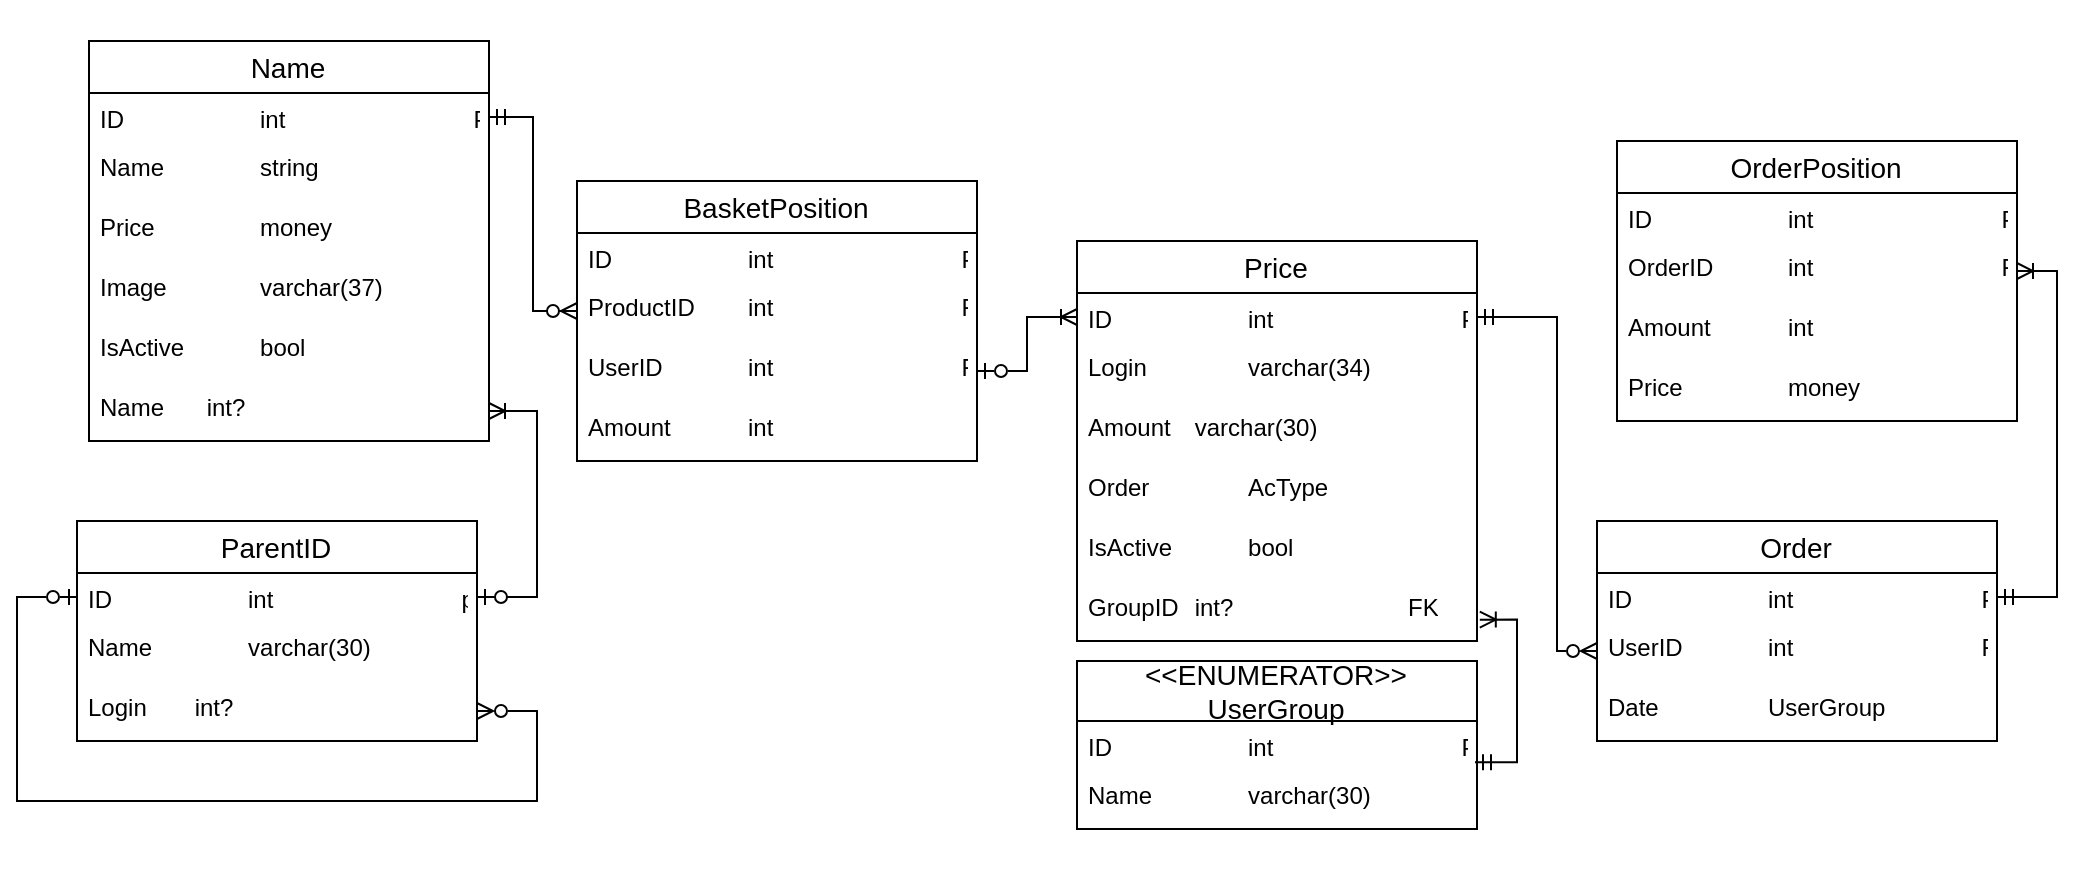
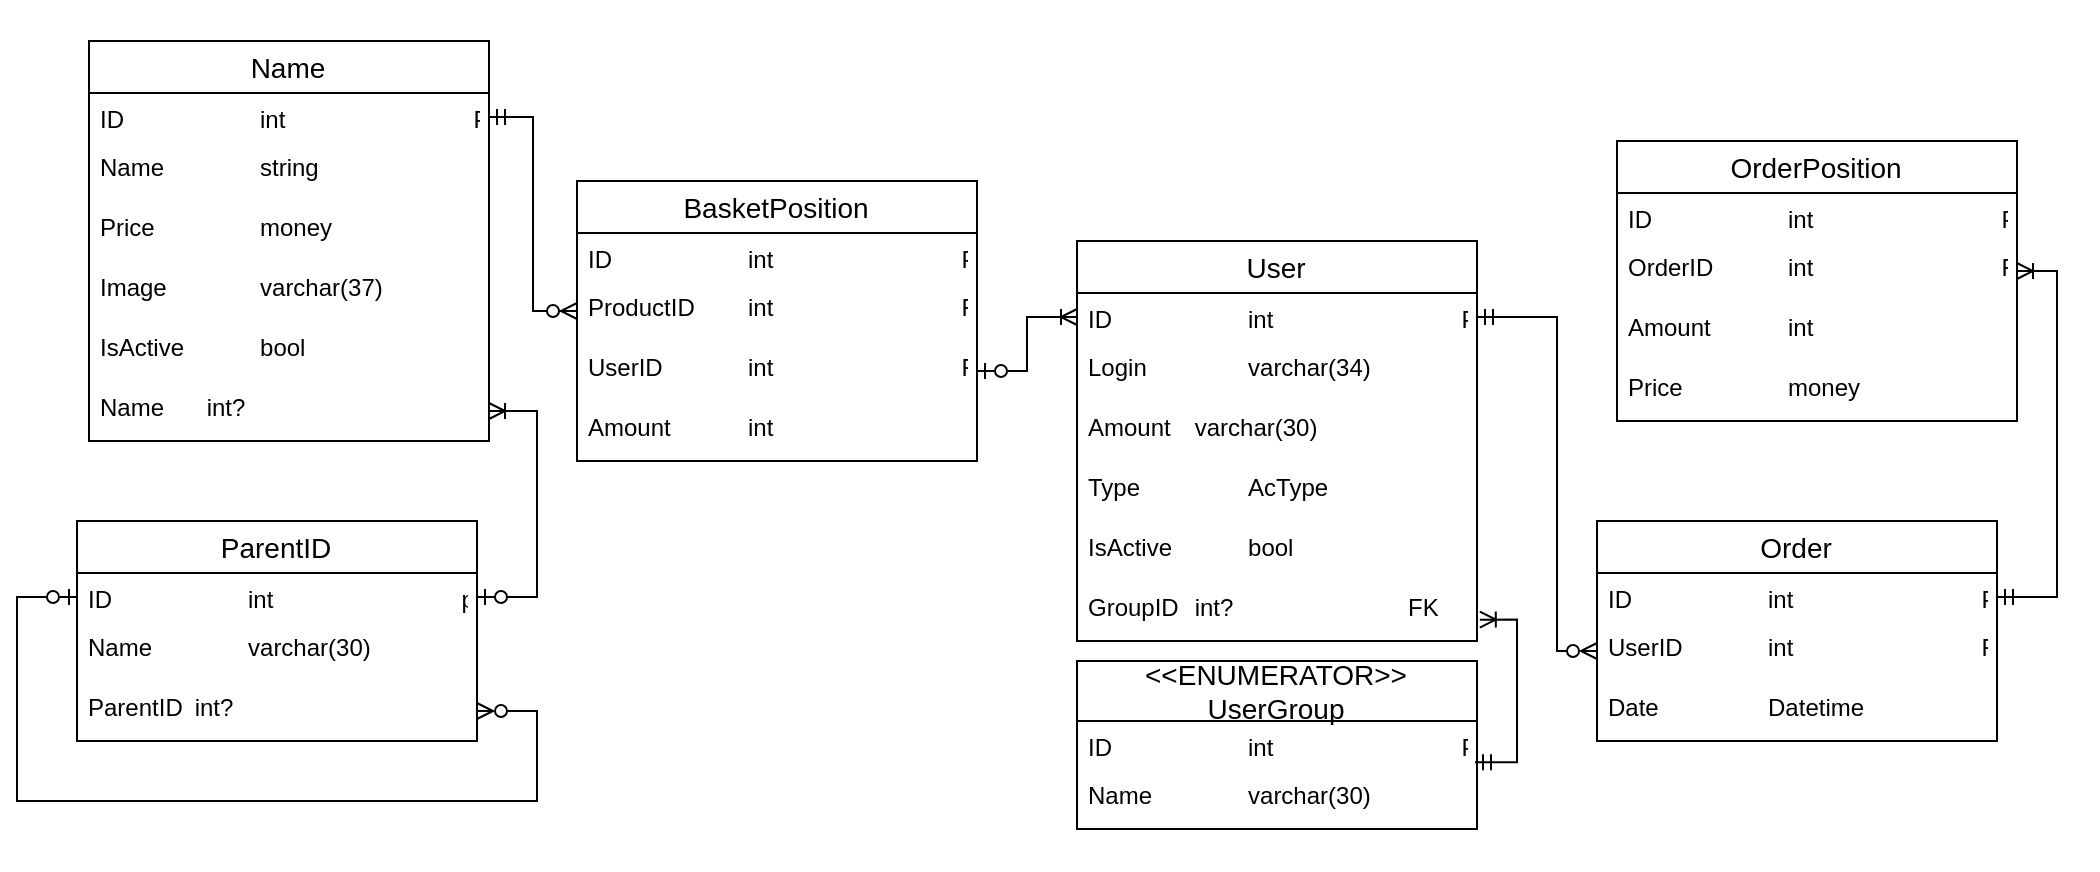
(1276, 269) -> (1276, 269)
(1176, 489) -> (1170, 489)
(150, 709) -> (173, 709)
(1710, 709) -> (1700, 709)
